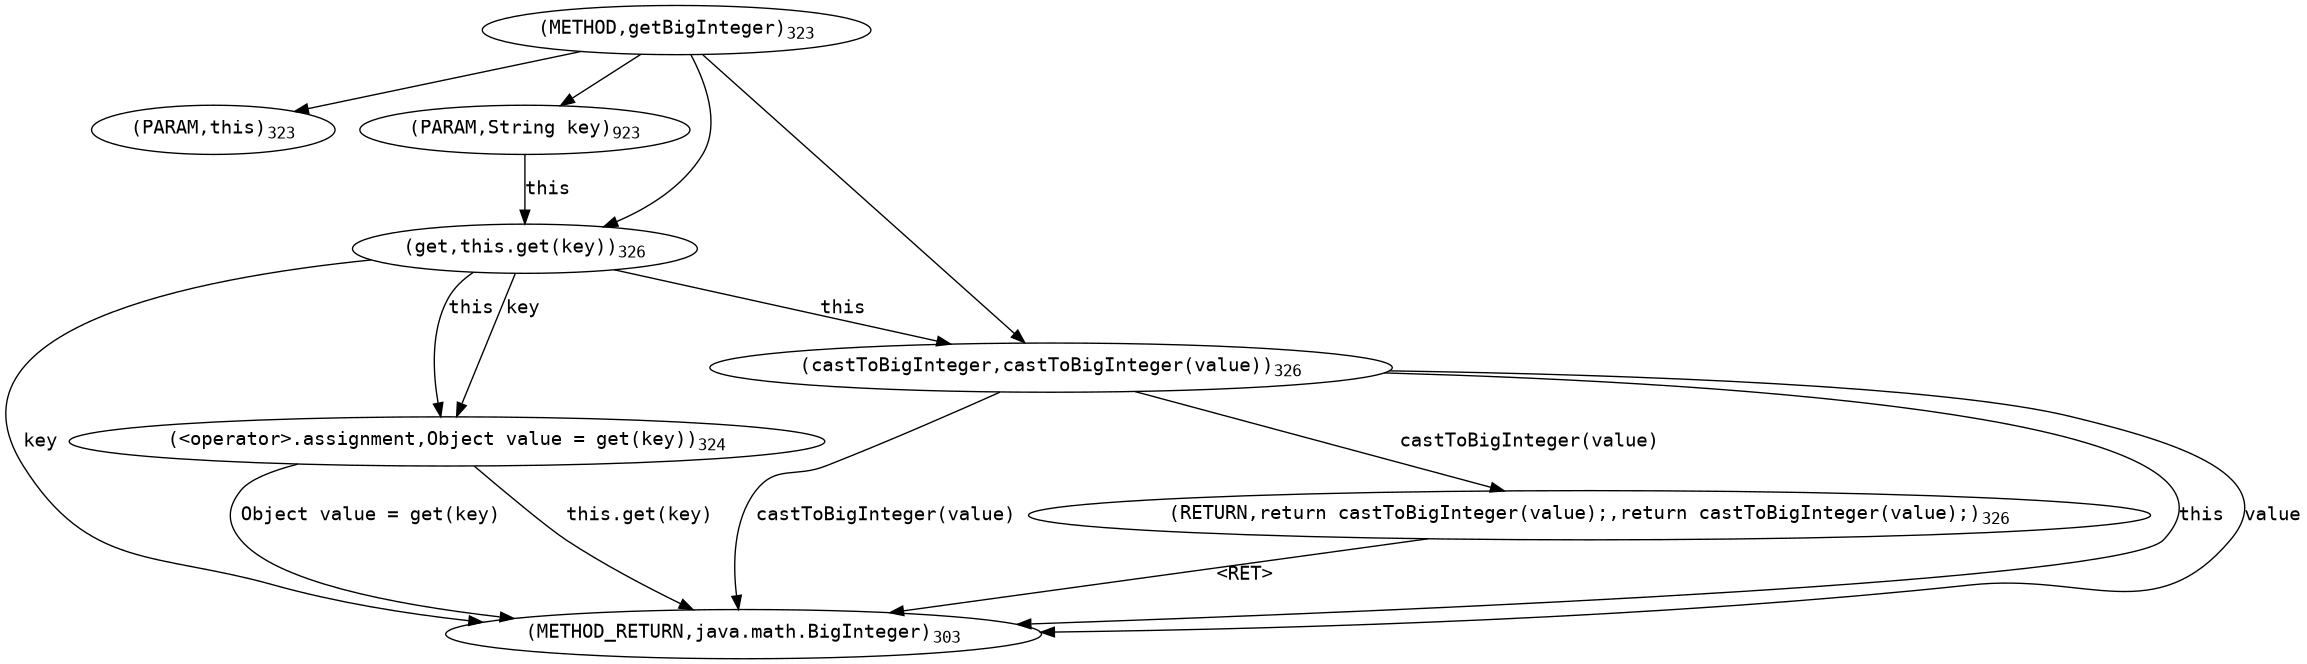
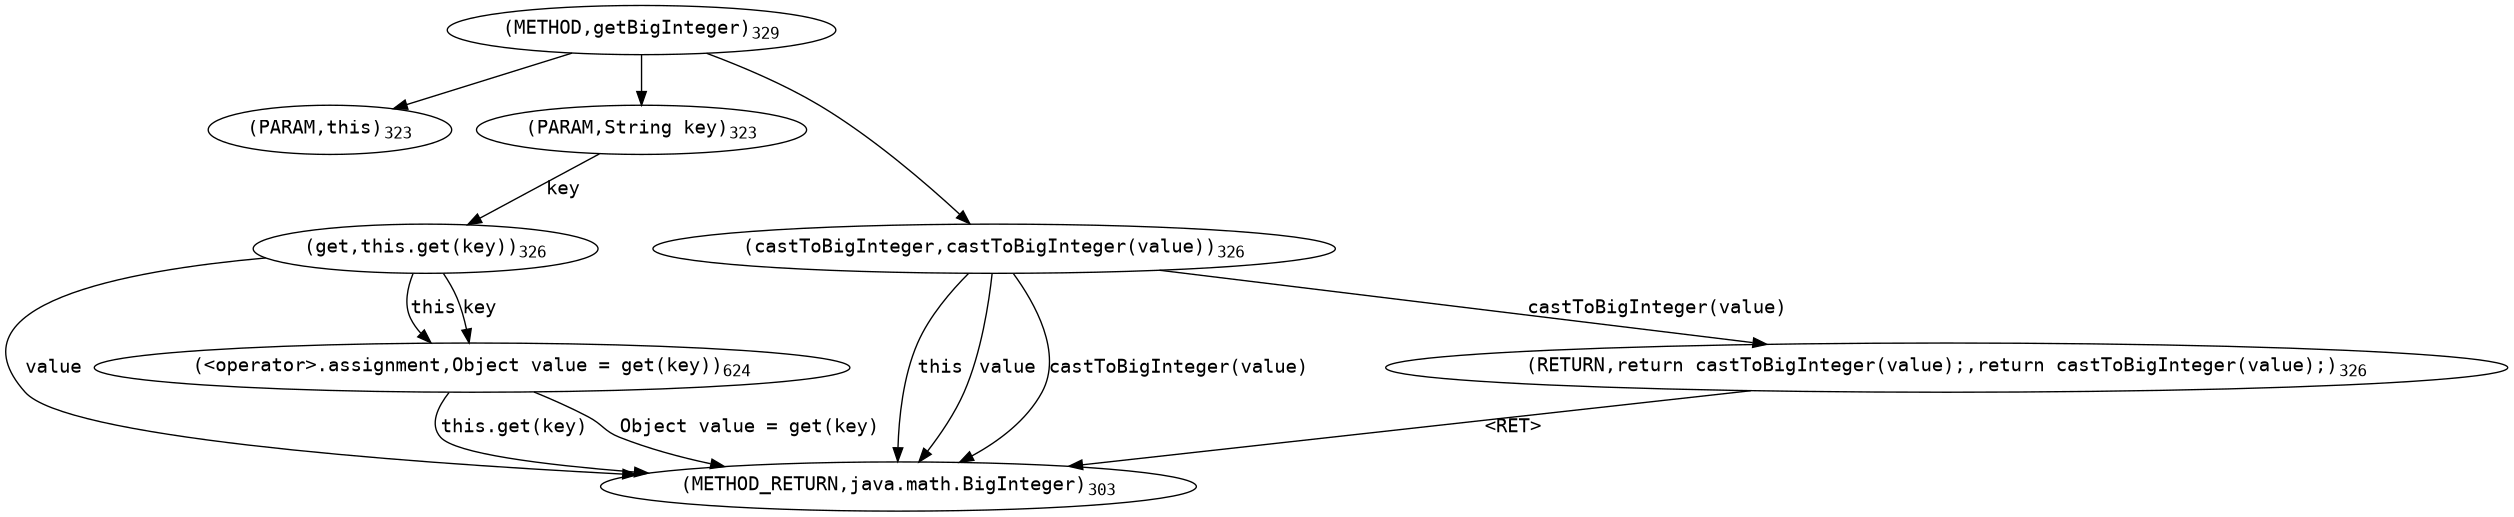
(801, 28) -> (766, 28)
(627, 128) -> (743, 128)
(701, 157) -> none
(548, 189) -> (563, 189)
(776, 305) -> none
(712, 439) -> (737, 366)
(40, 441) -> (54, 368)
